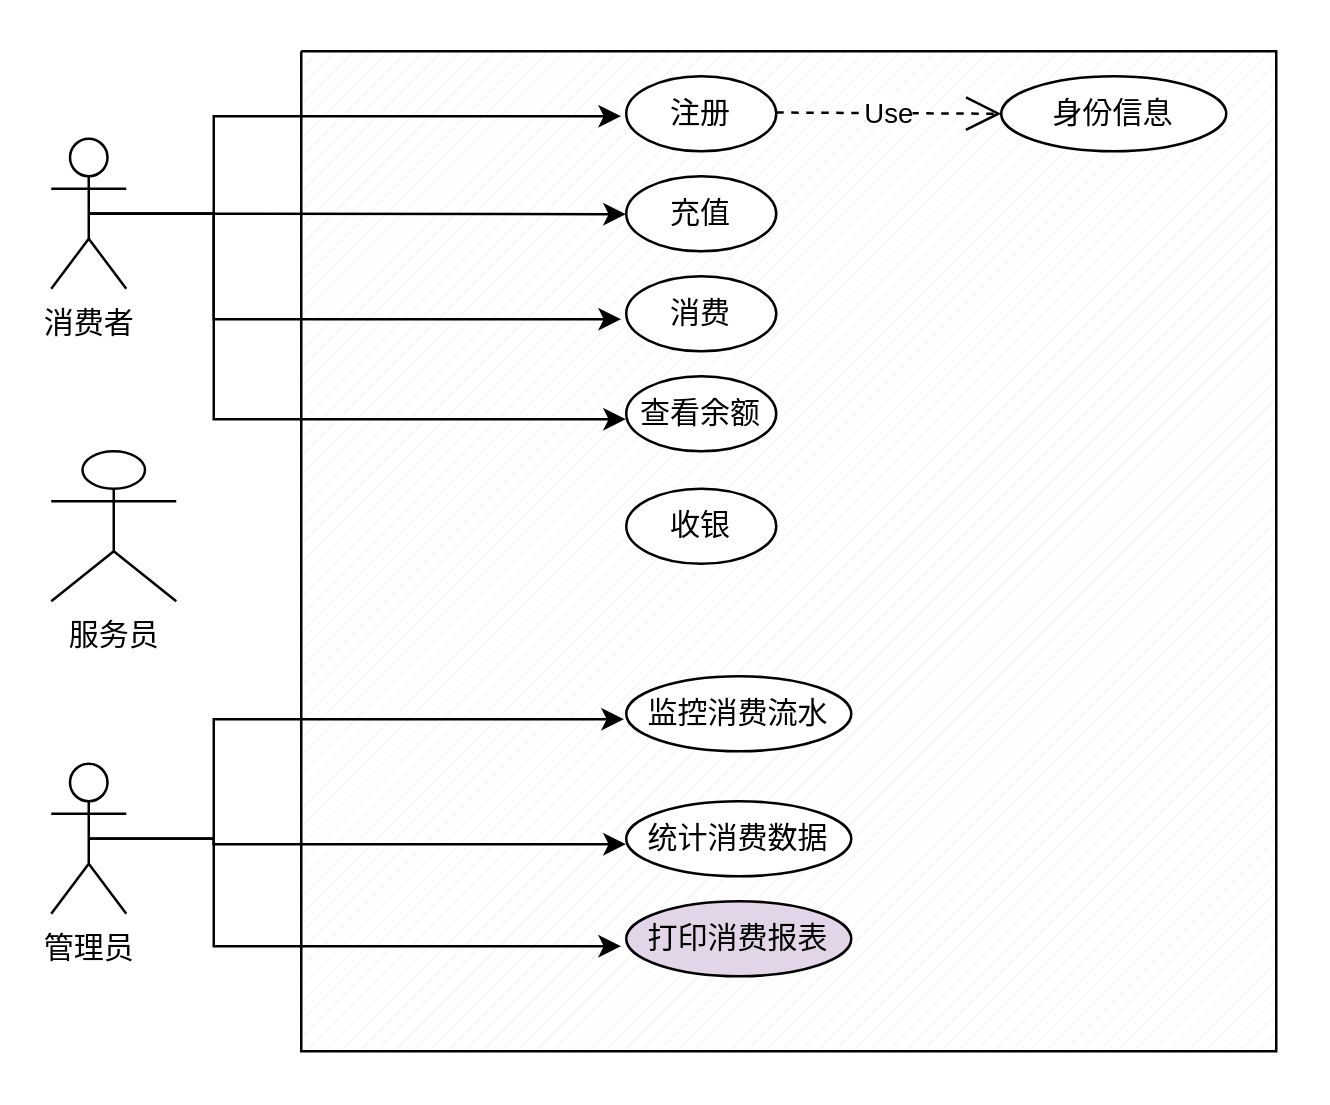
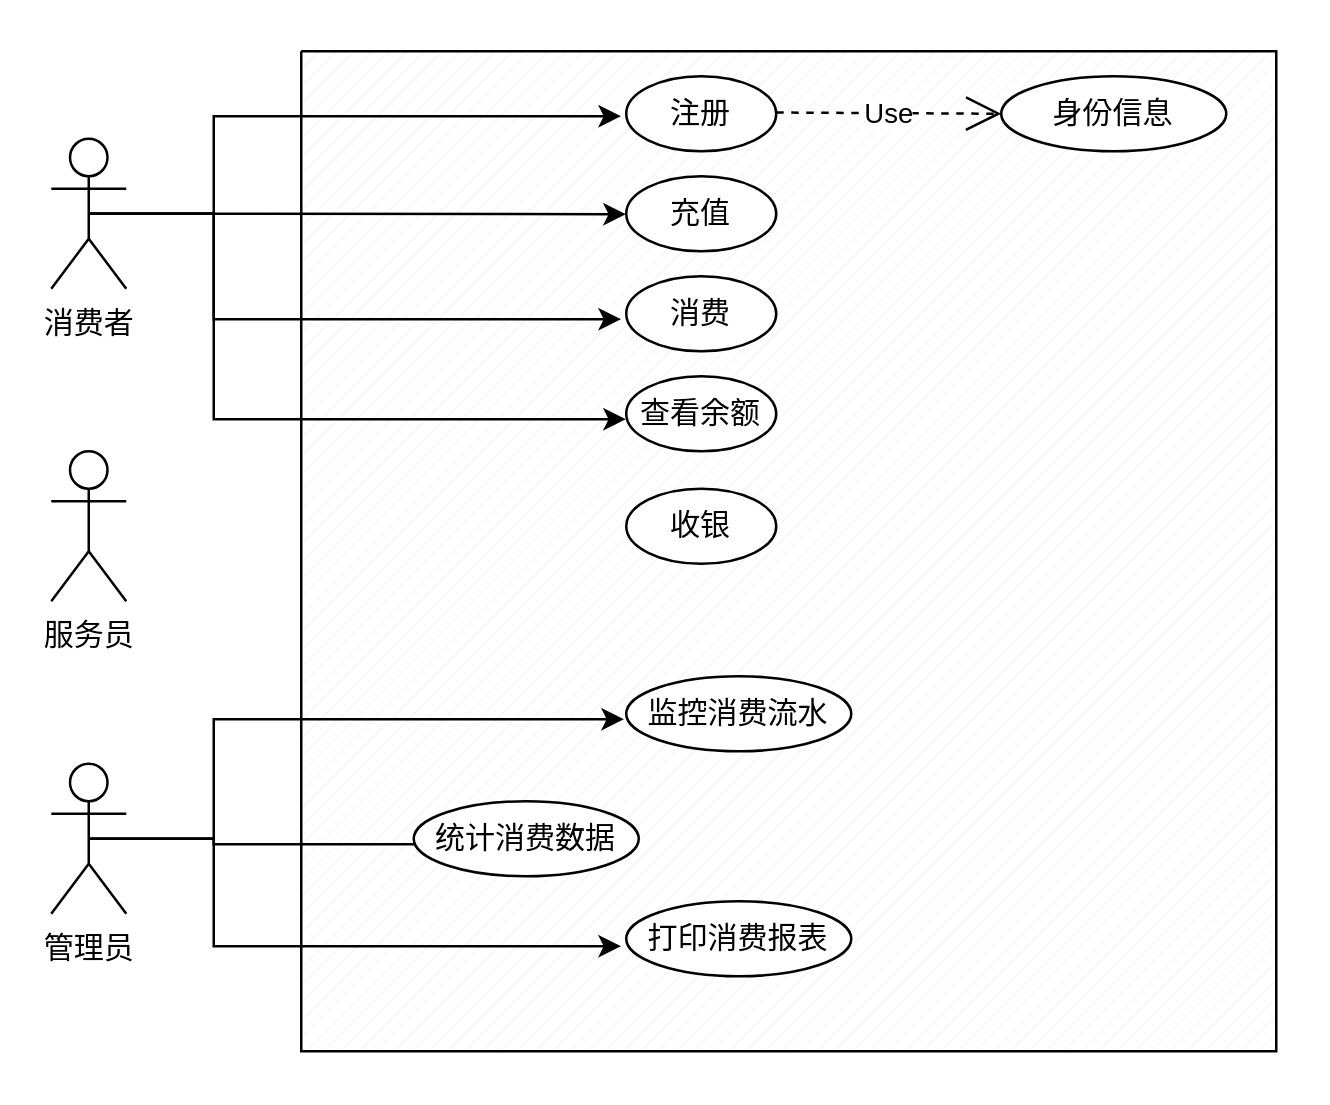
(114, 526) -> (89, 526)
(739, 839) -> (526, 839)
(739, 939) -> (739, 939)
